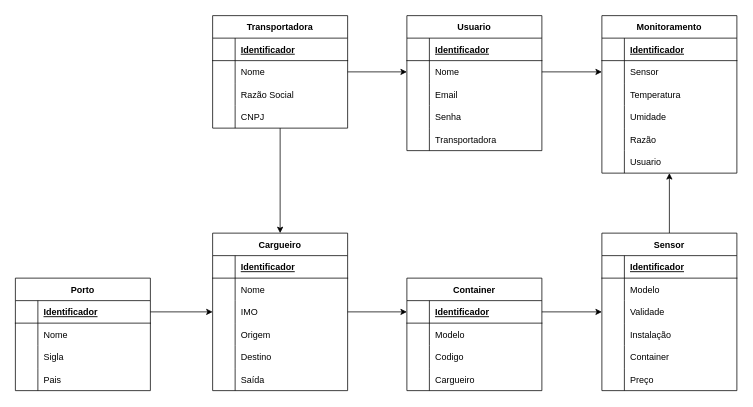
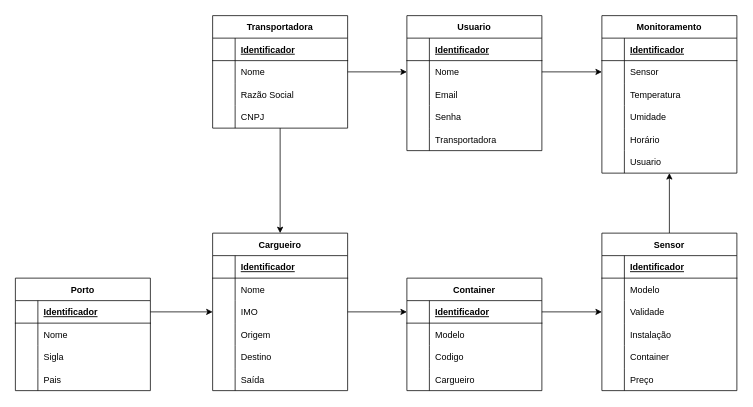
(643, 140) -> (646, 140)
